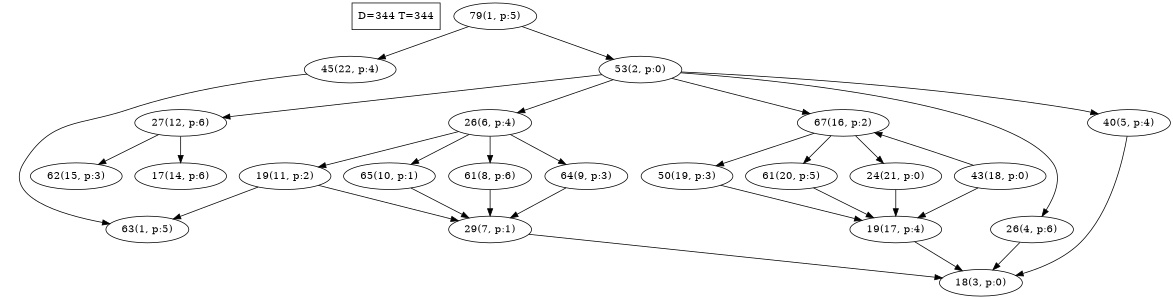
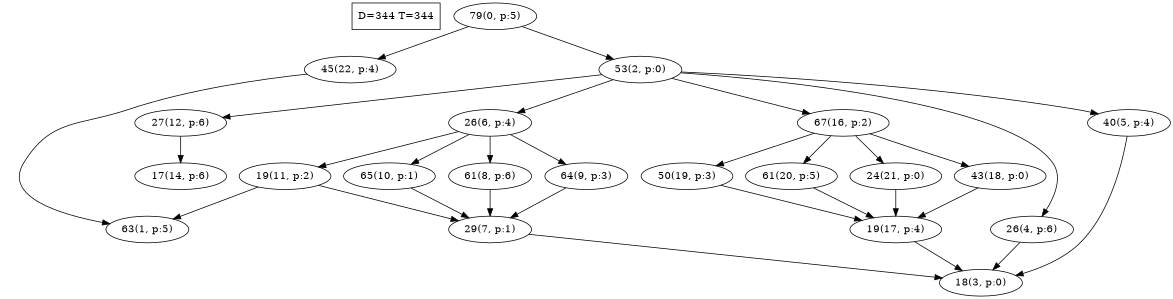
(495, 16) -> (495, 16)
(928, 150) -> (916, 149)
(76, 176) -> none
